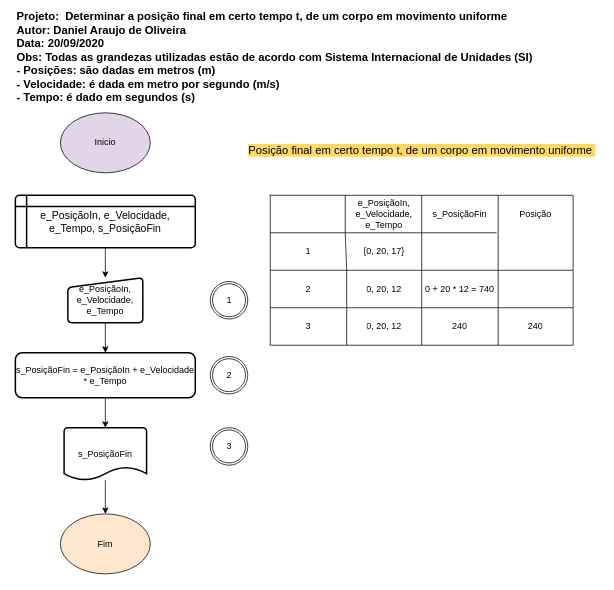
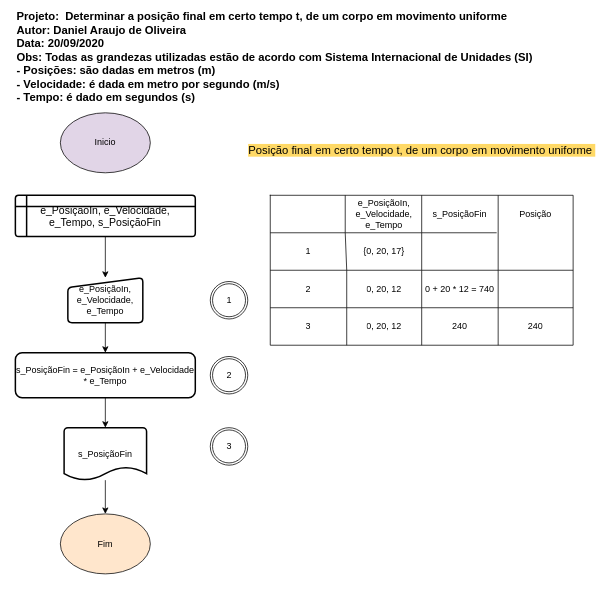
(105, 222) -> (105, 216)
